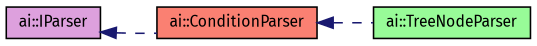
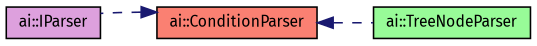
(137, 33) -> (121, 13)
